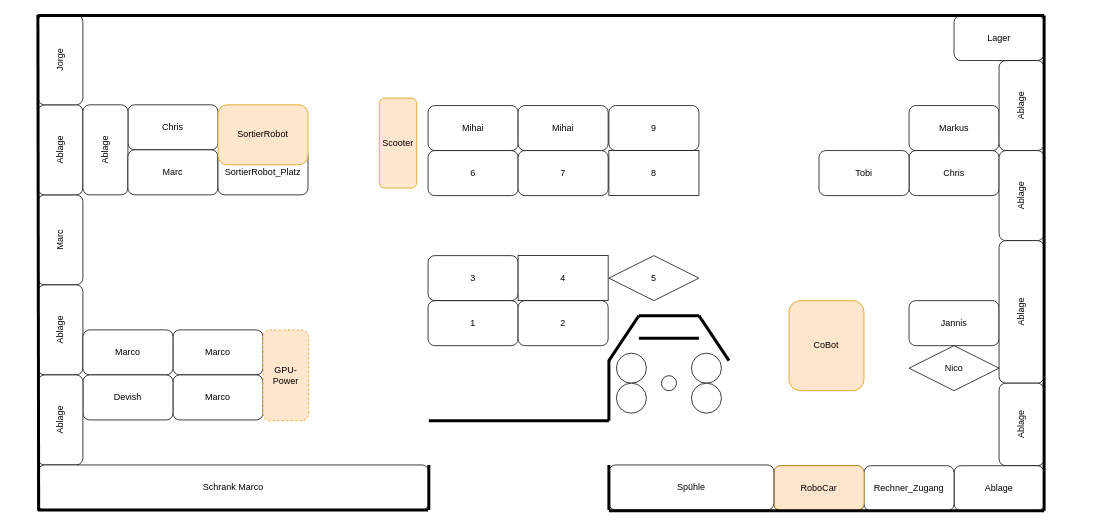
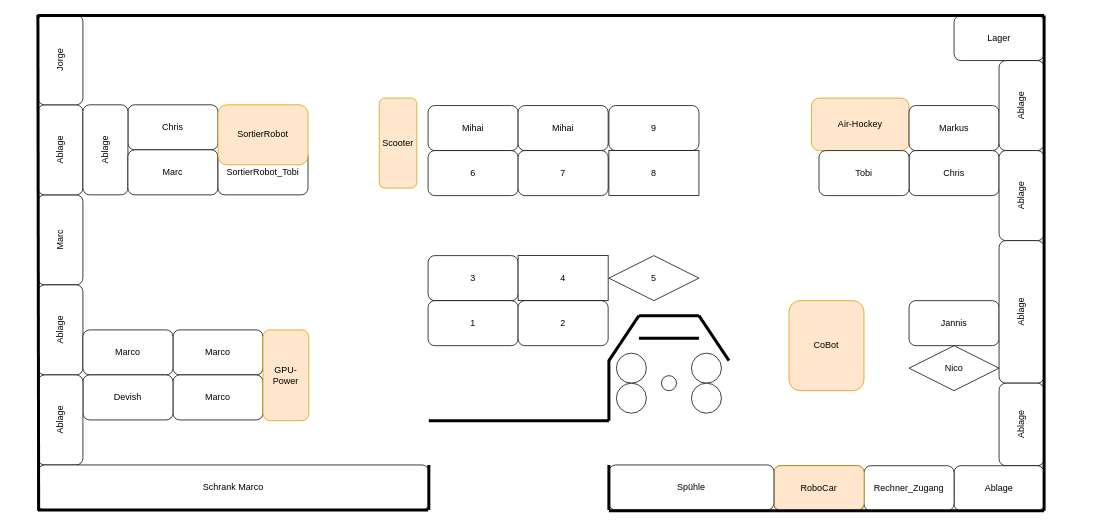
none -> (860, 124)
(263, 172) -> (263, 172)
(286, 375) -> (286, 375)
